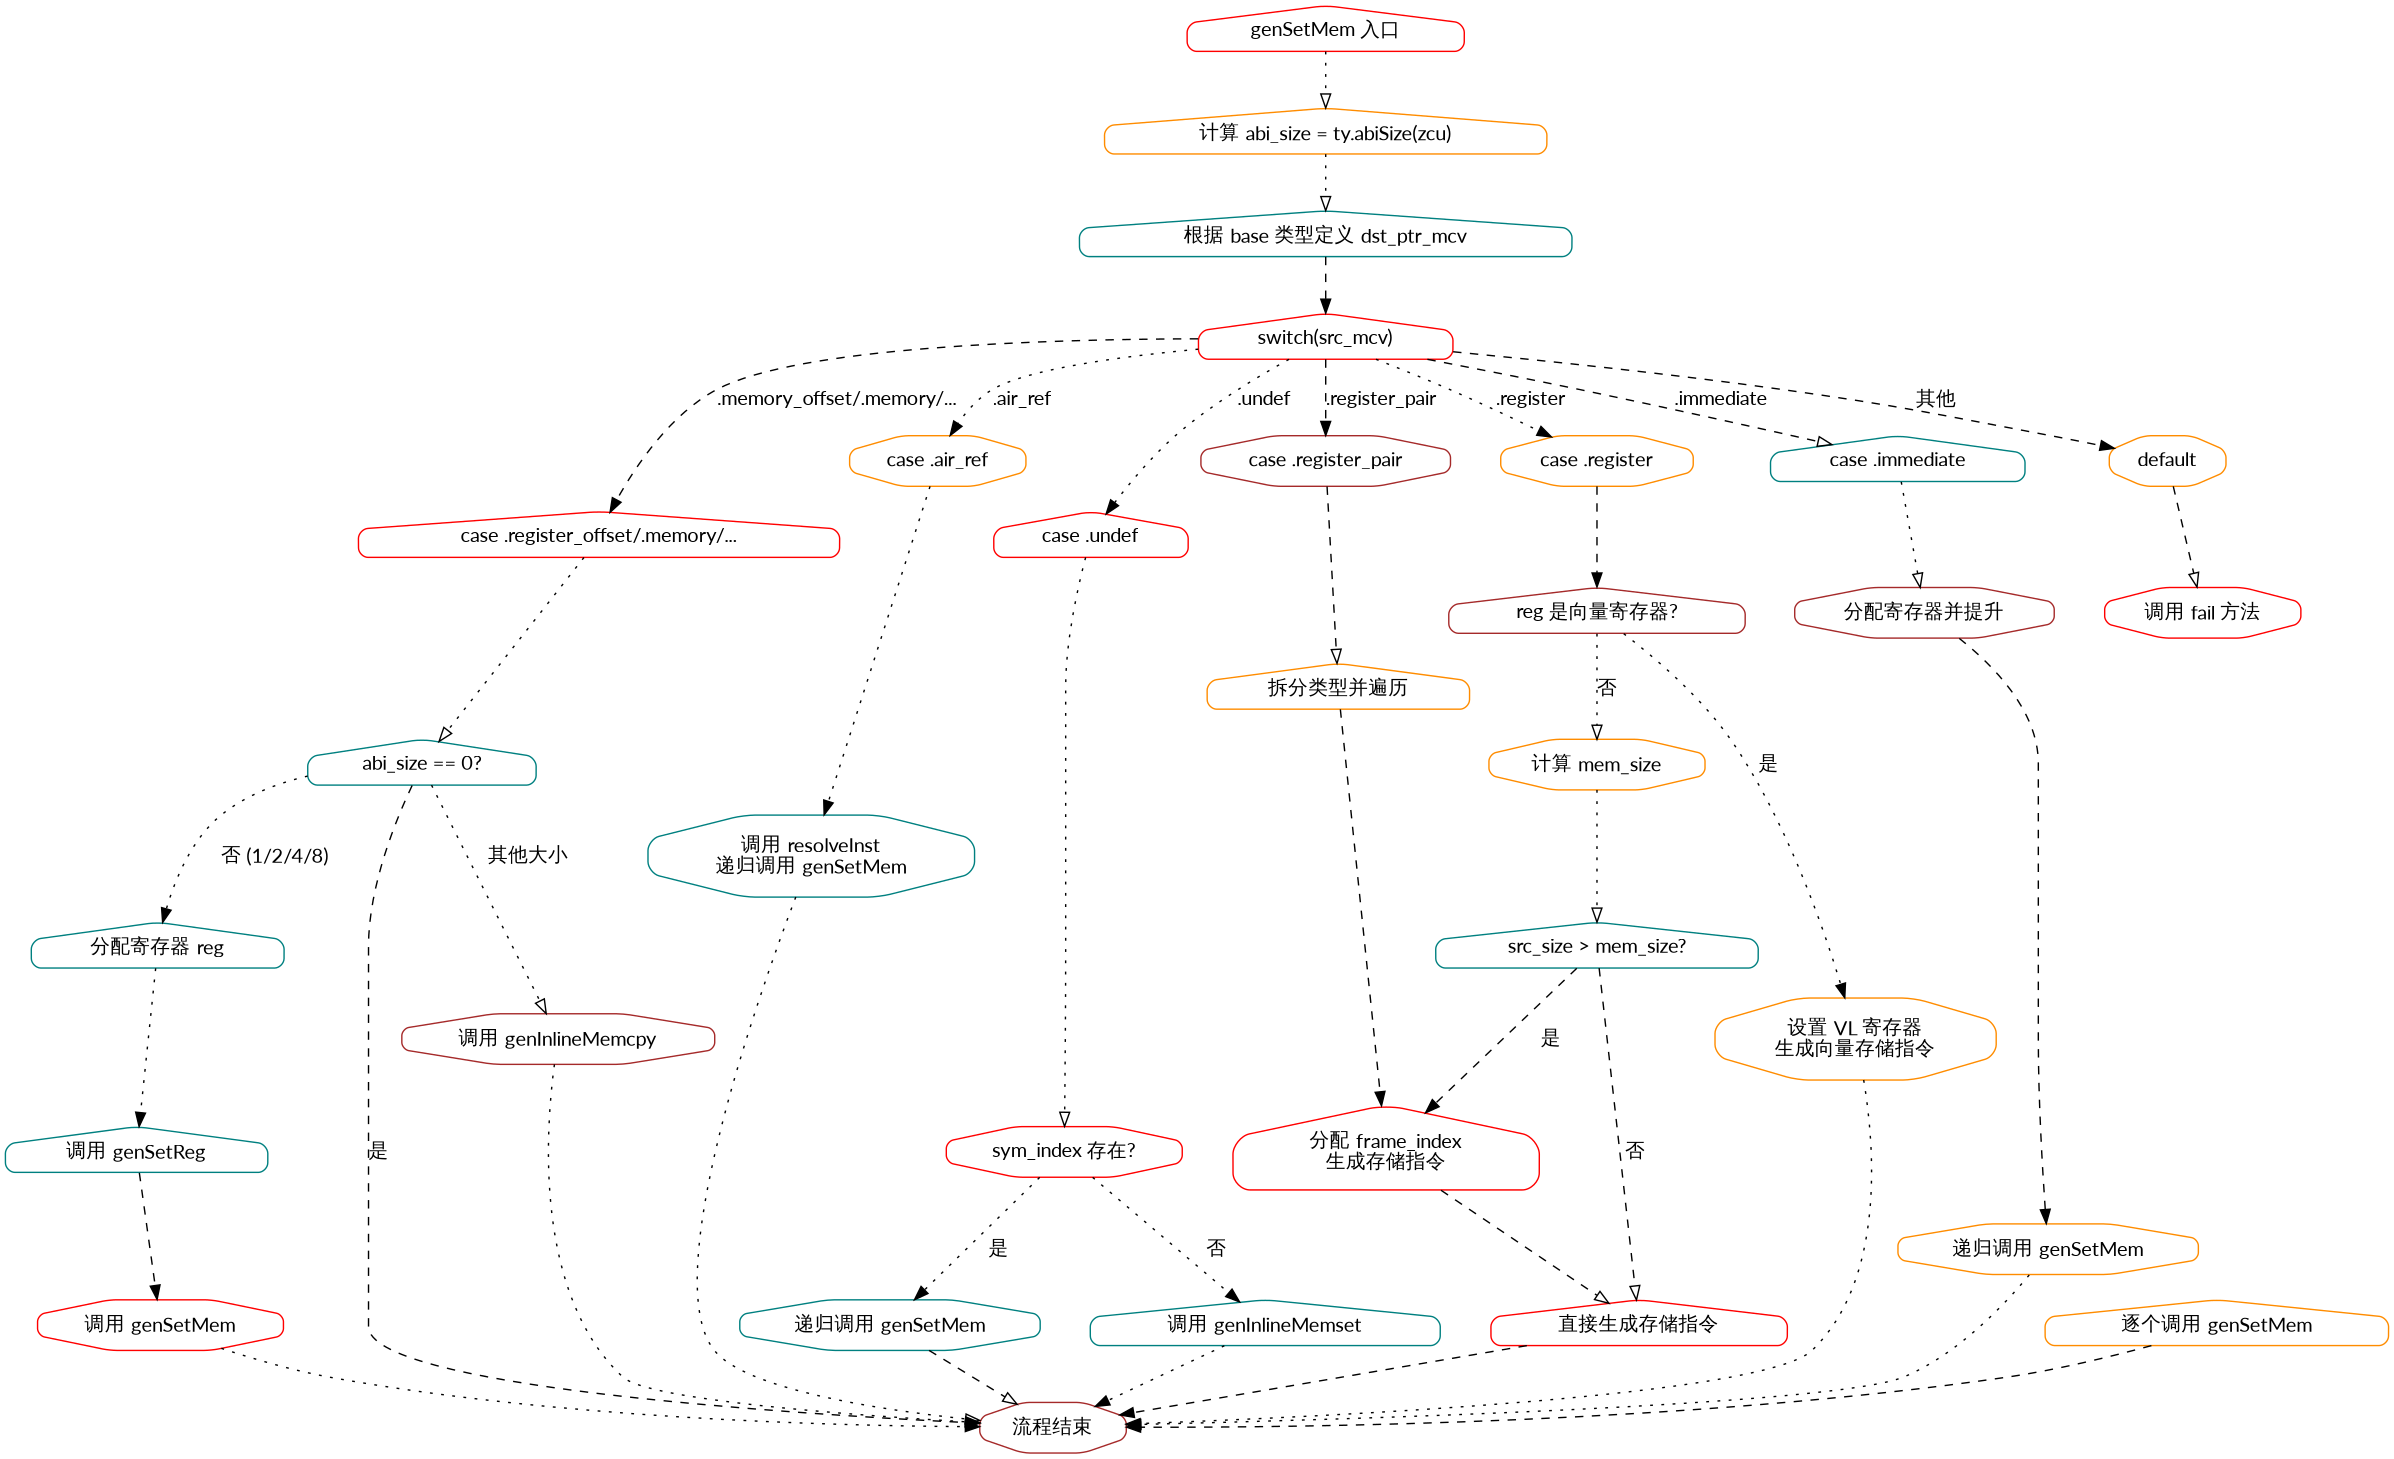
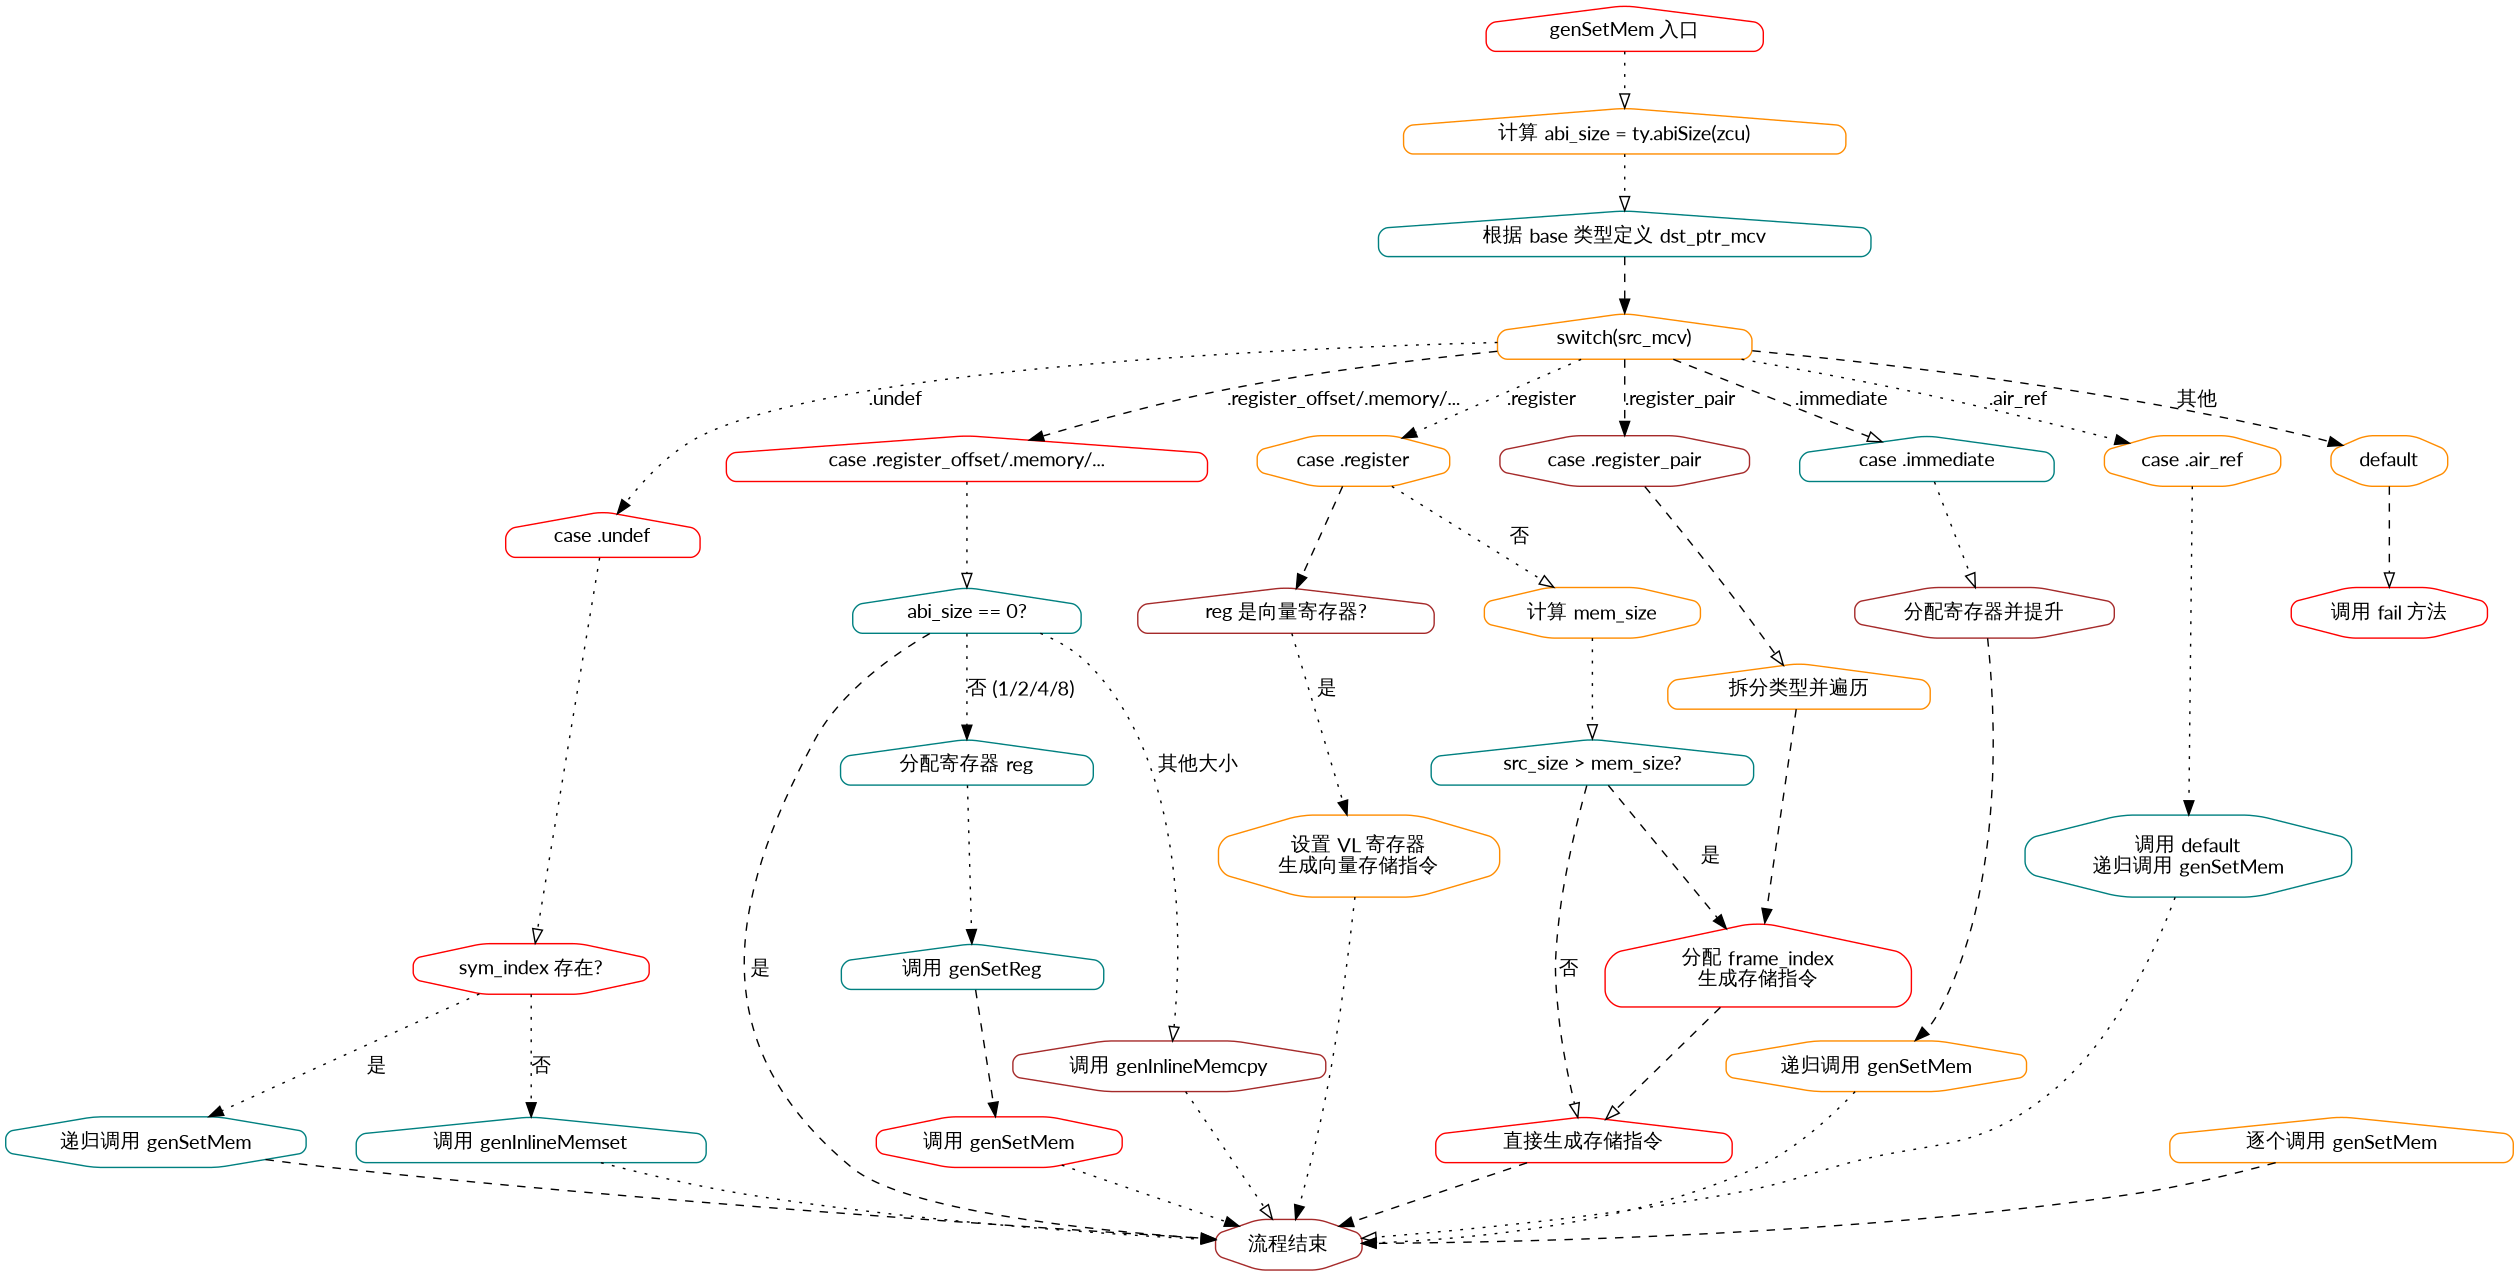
(1326, 339) -> (1625, 339)
(837, 400) -> (1344, 400)
(1597, 679) -> (1467, 533)
(811, 856) -> (2188, 856)
